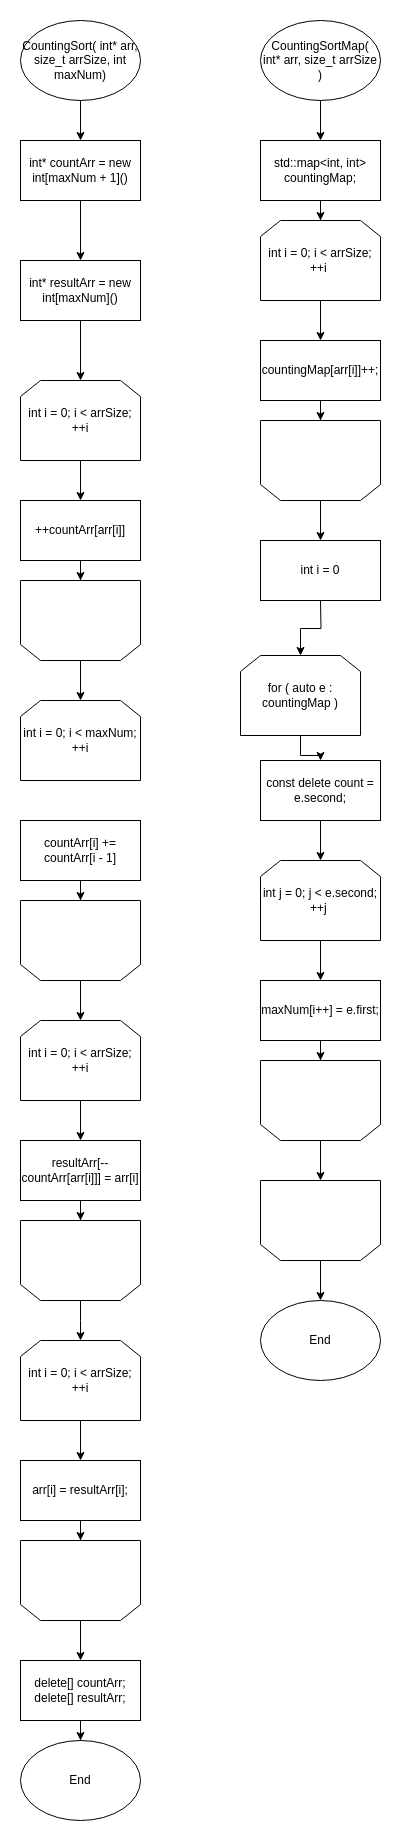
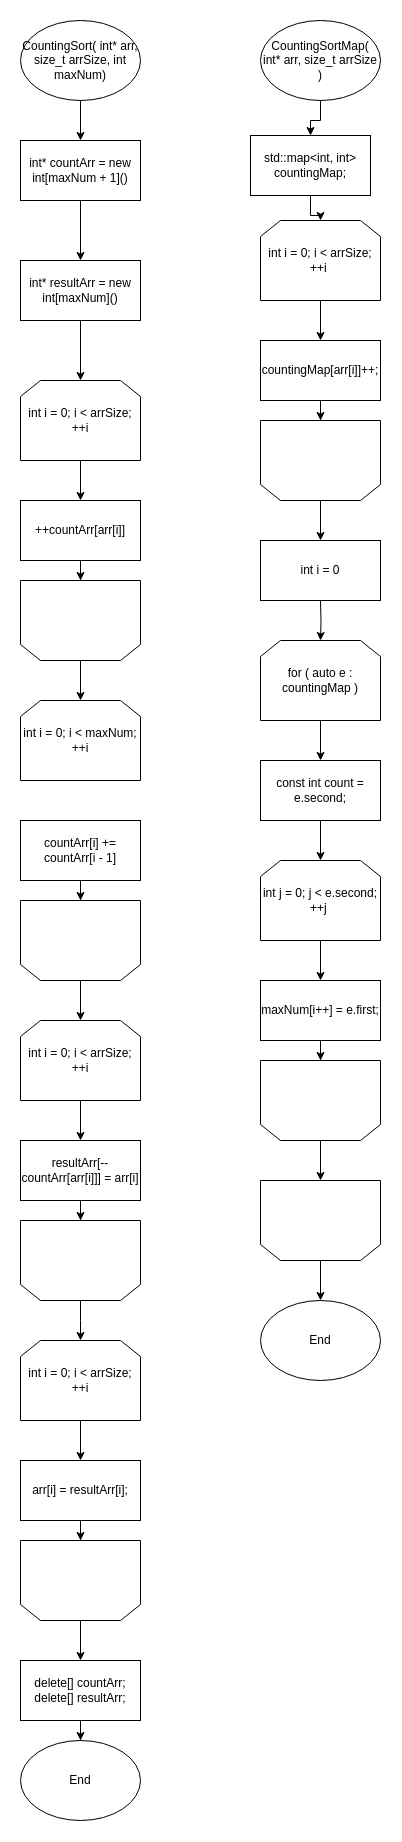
(321, 171) -> (311, 166)
(301, 696) -> (321, 681)
(321, 791) -> (321, 791)
